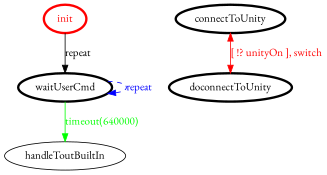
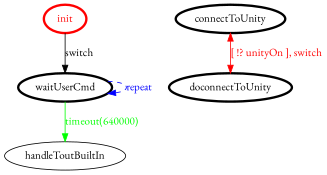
(79, 53) -> (80, 53)
